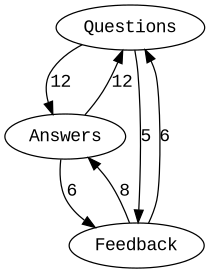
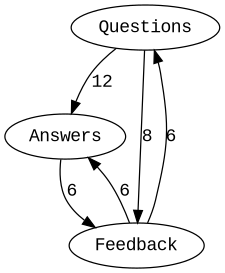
(104, 90) -> none
(146, 137) -> (147, 137)
(125, 191) -> (125, 191)
